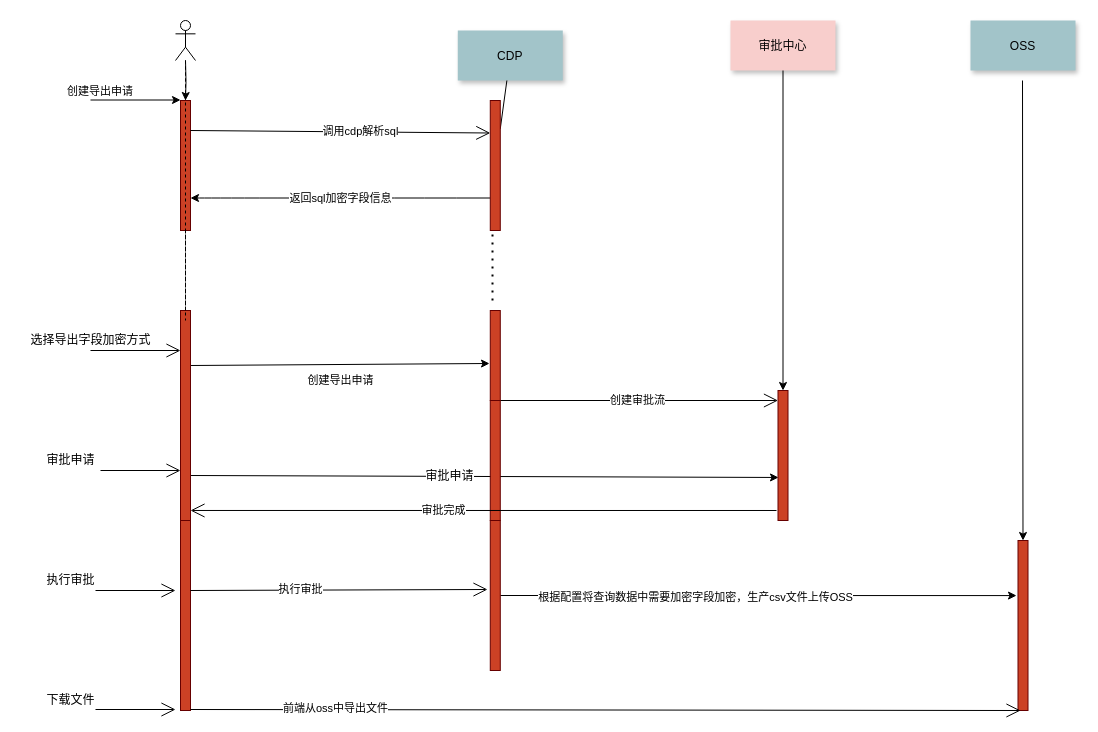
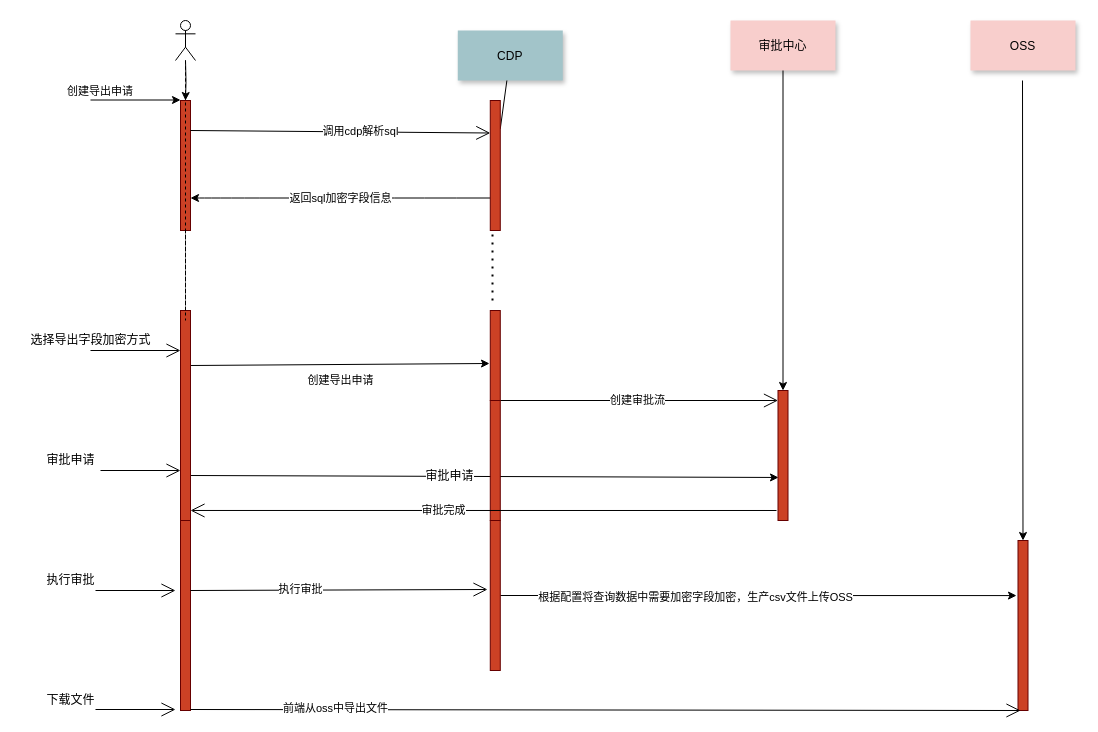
(1023, 46) -> (1023, 46)
